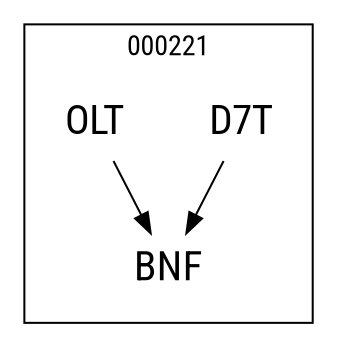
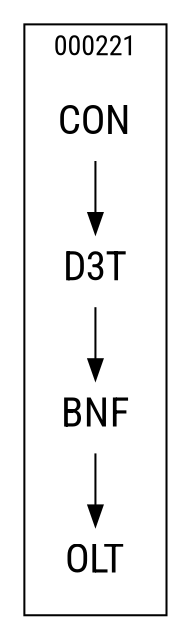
none -> (95, 124)
(242, 124) -> (95, 270)
(127, 188) -> (95, 479)
